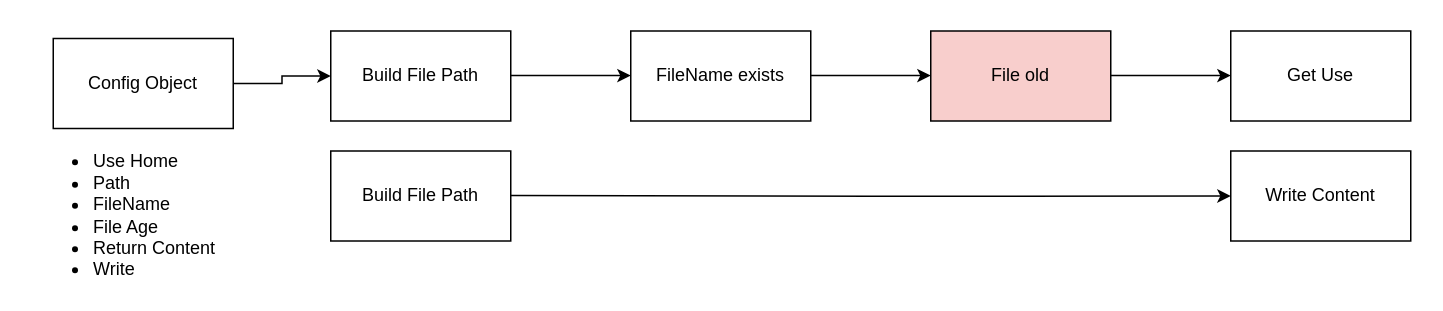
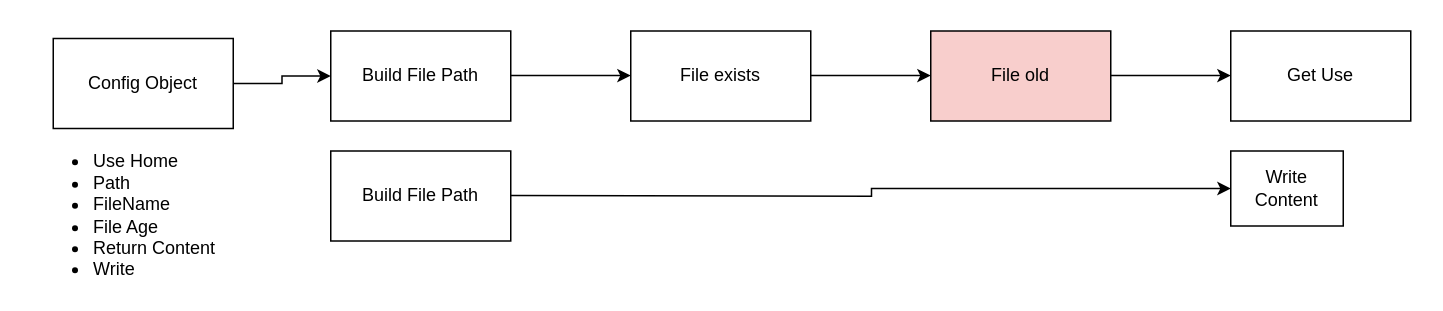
(721, 76) -> (721, 76)
(1321, 196) -> (1287, 188)
